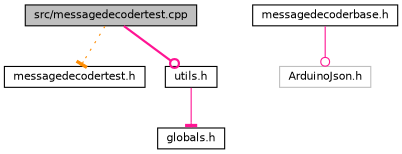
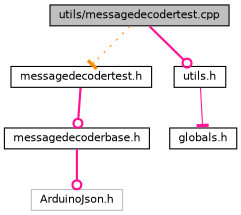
(111, 15) -> (140, 15)
(325, 42) -> (77, 165)
none -> (79, 103)
